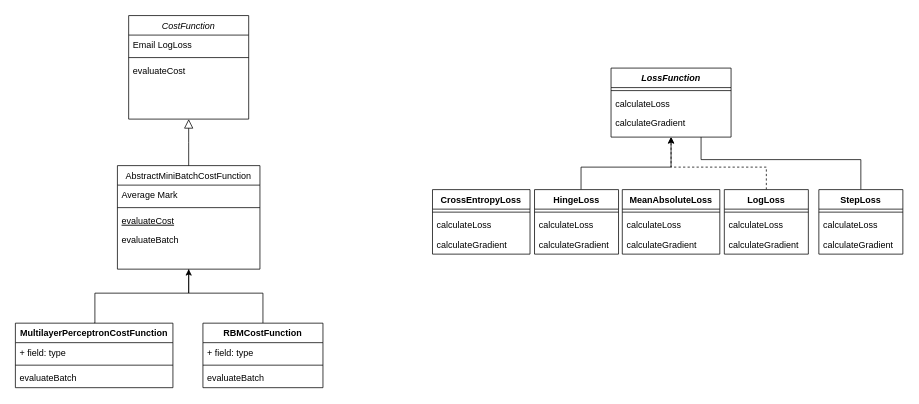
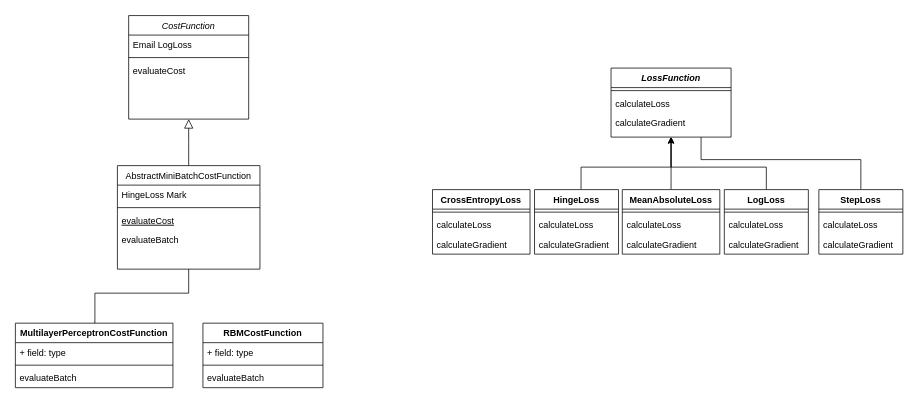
(730, 167) -> (730, 167)
none -> (671, 179)
(151, 195) -> (154, 195)
(241, 293) -> none
